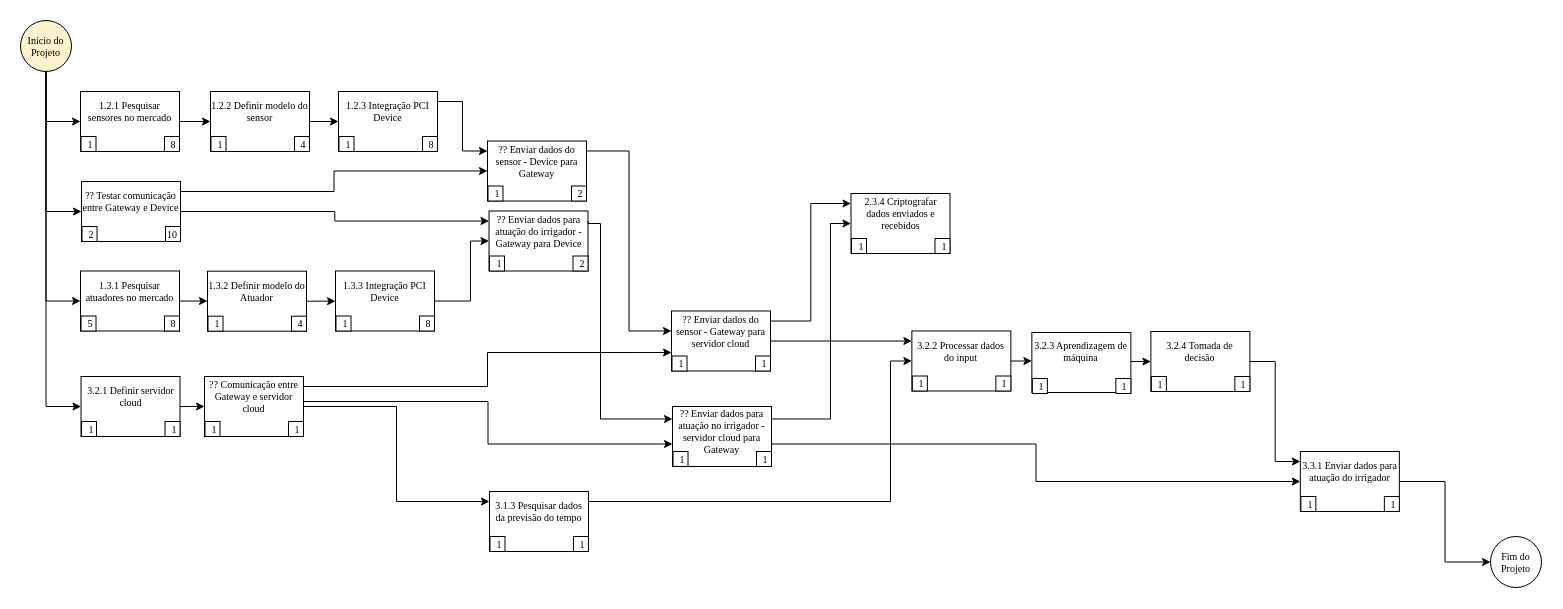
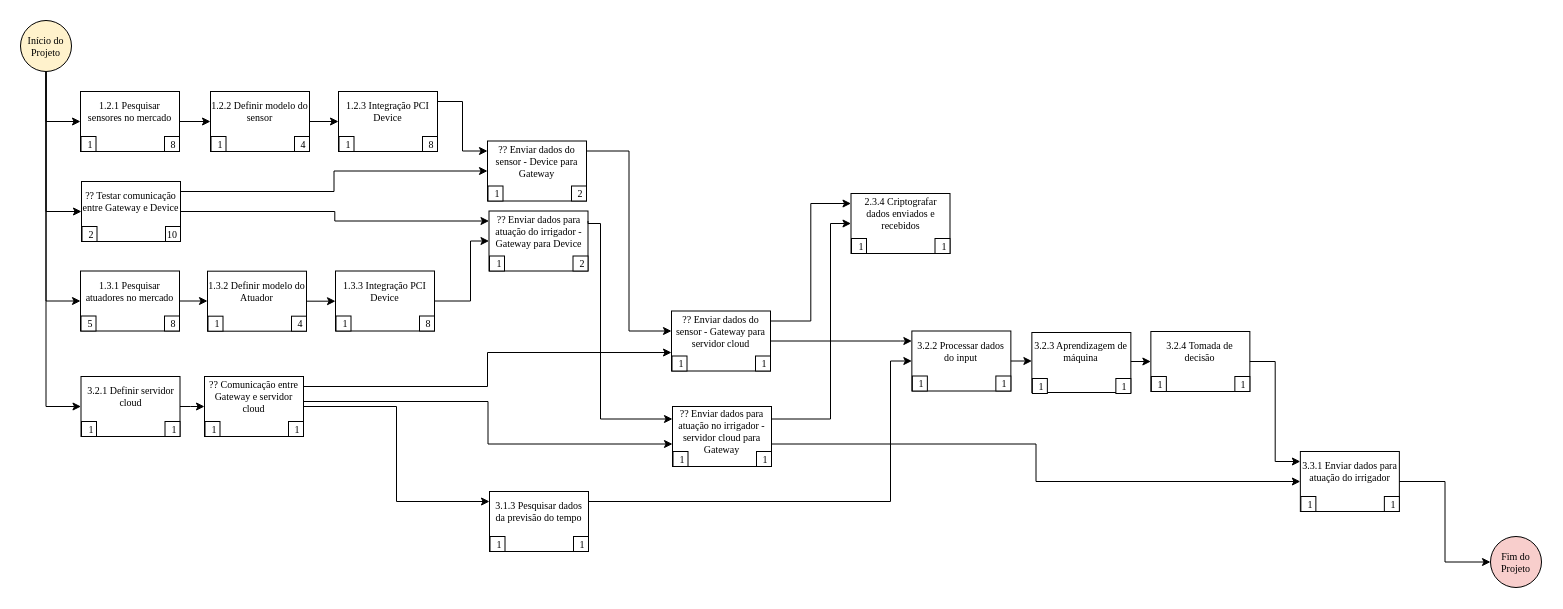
(1516, 562) -> (1516, 562)
